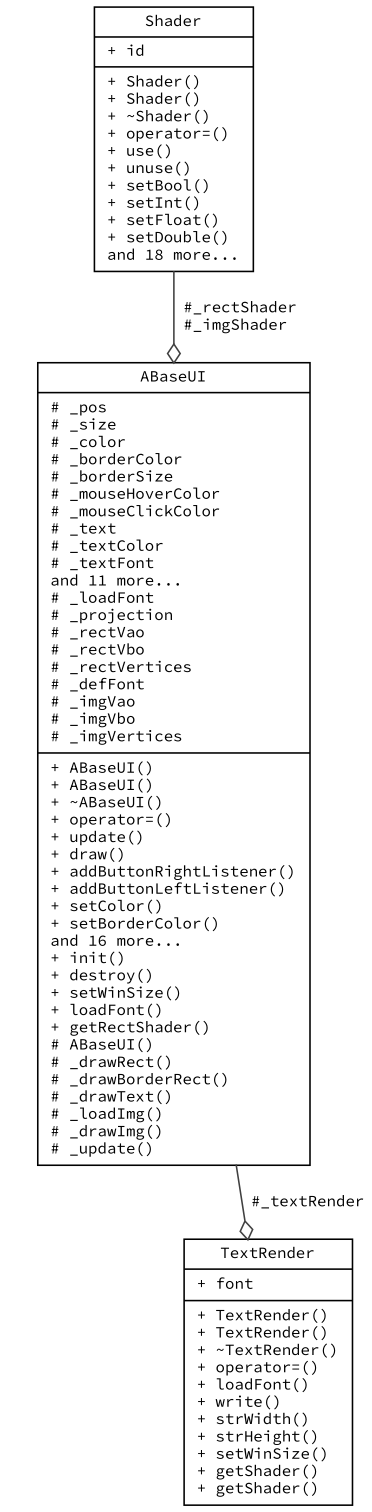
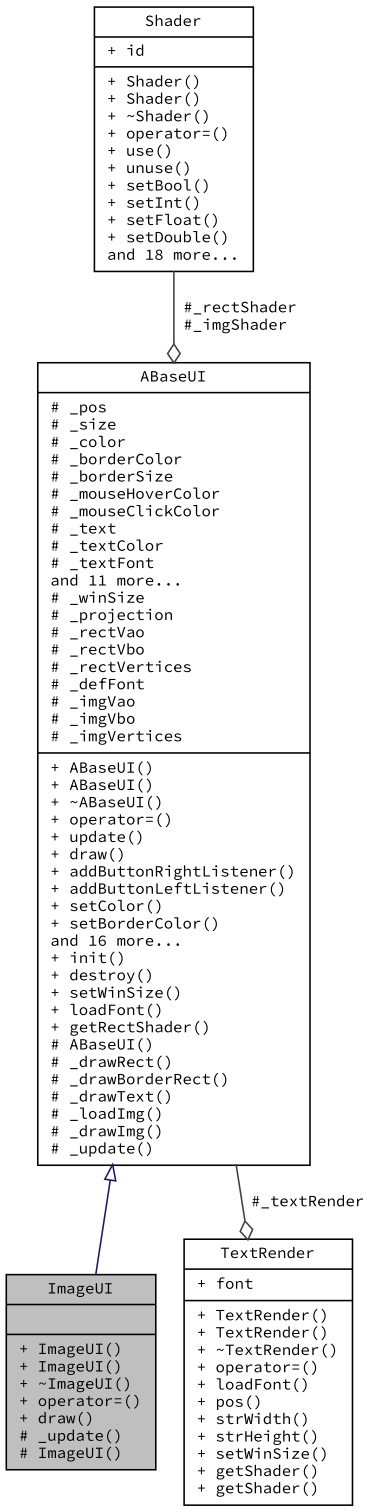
(103, 598) -> (98, 598)
none -> (81, 1372)
(240, 1402) -> (231, 1402)
